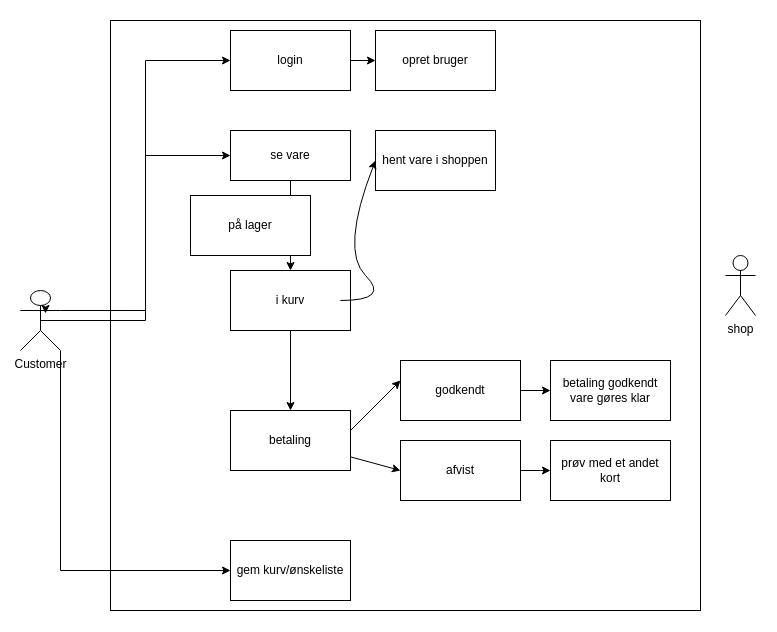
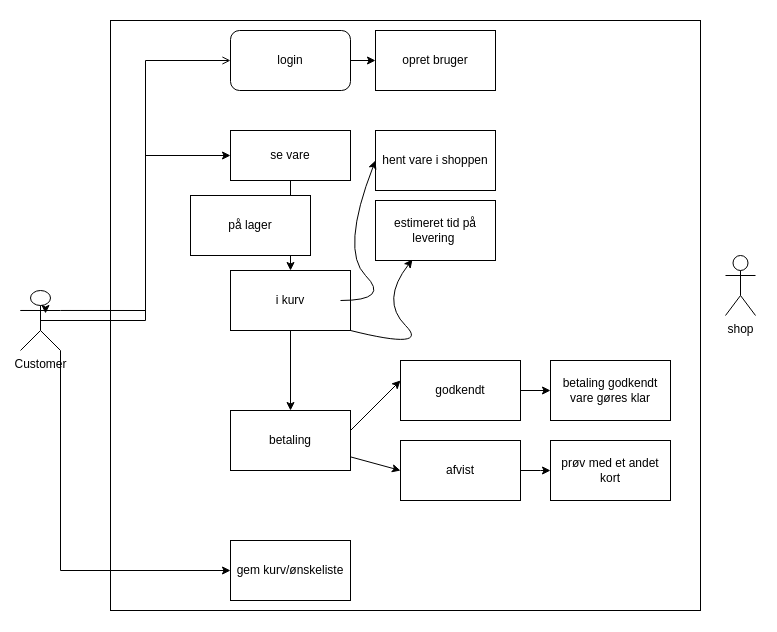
(222, 61) -> (224, 61)
(291, 61) -> (291, 61)
none -> (436, 231)
none -> (408, 329)
